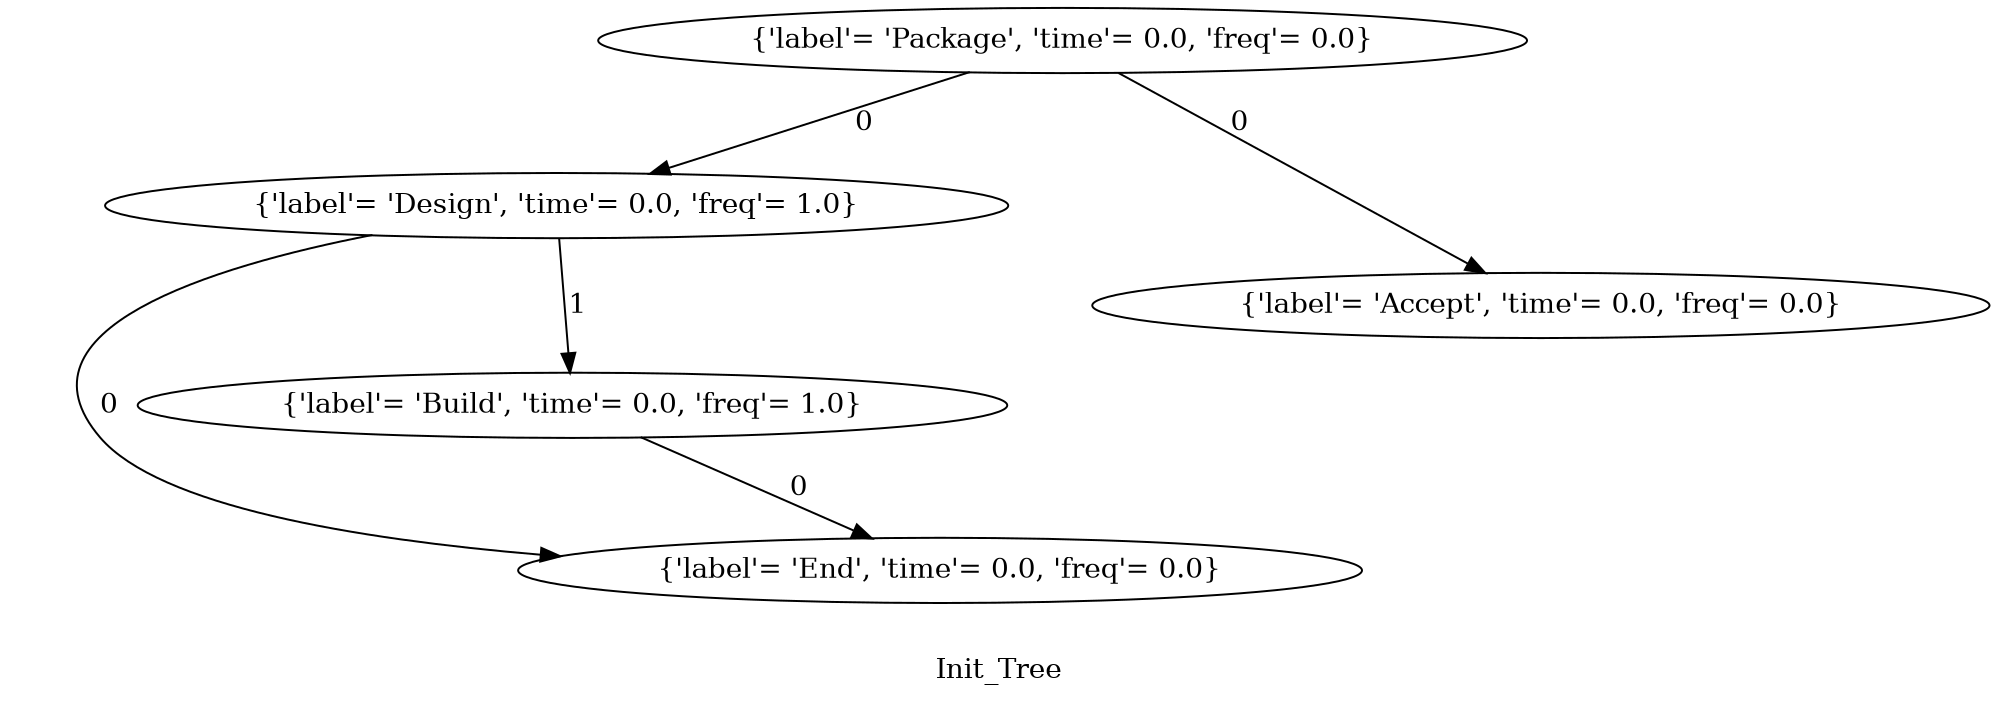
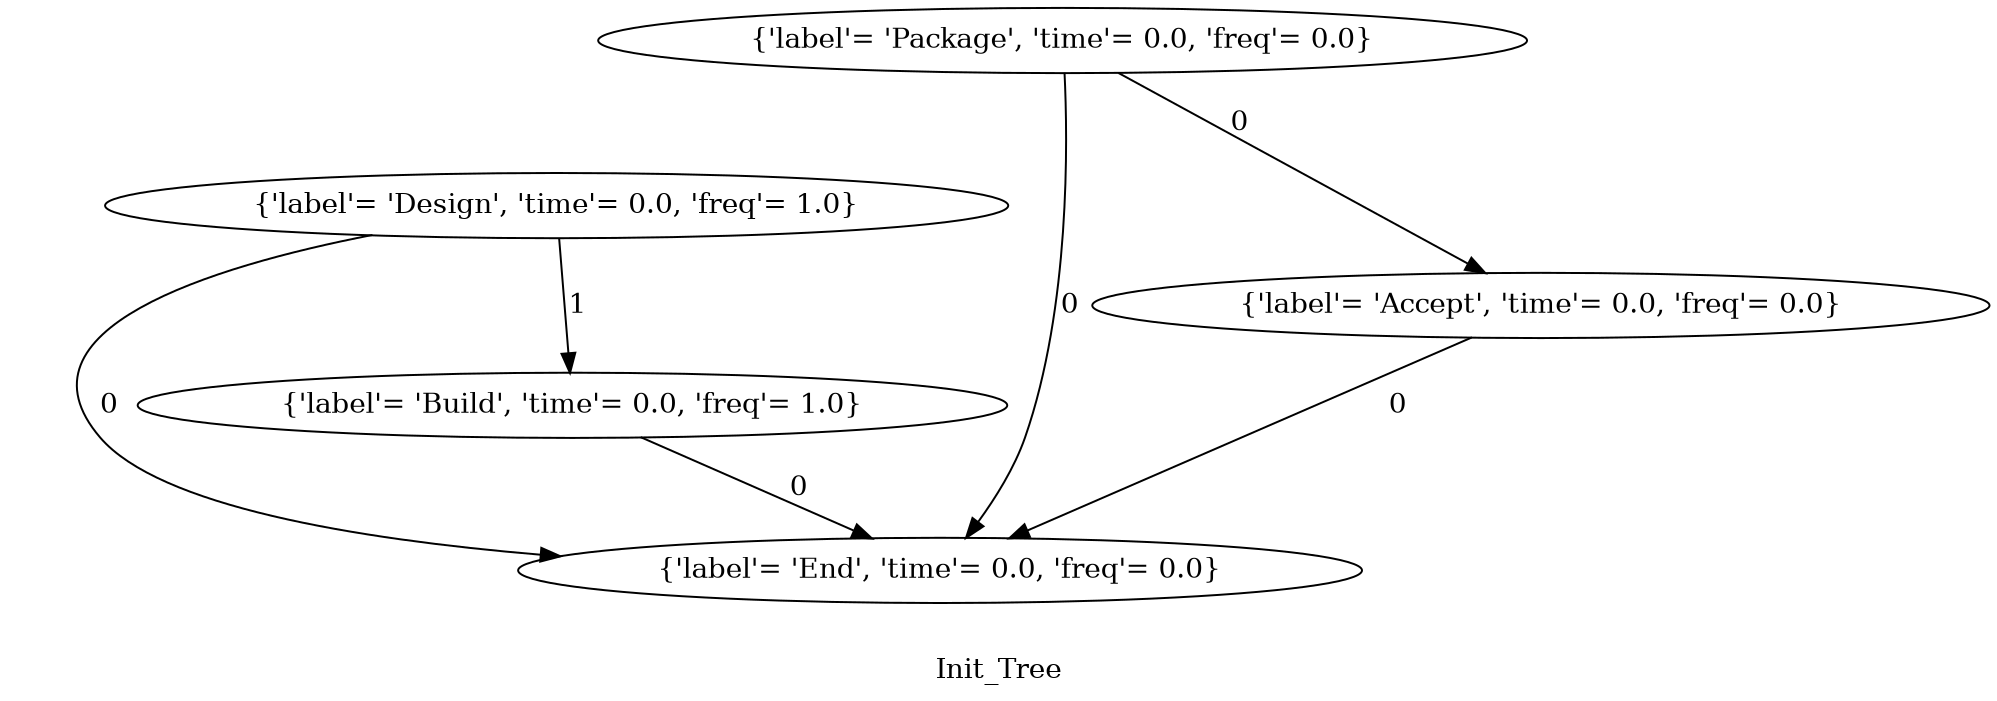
(819, 120) -> (1055, 305)
none -> (1250, 434)
